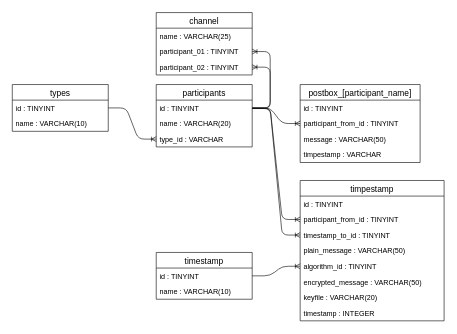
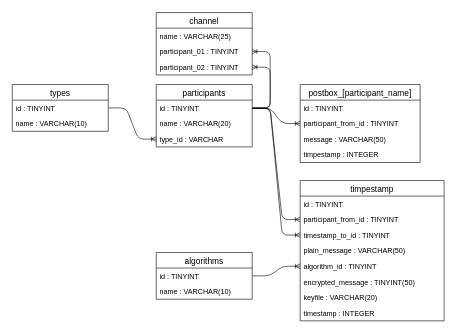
(340, 155) -> (340, 155)
(204, 261) -> (204, 261)
(363, 282) -> (363, 282)
